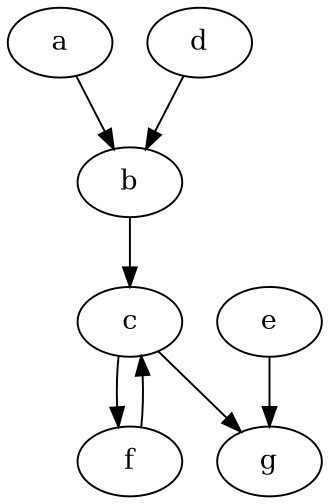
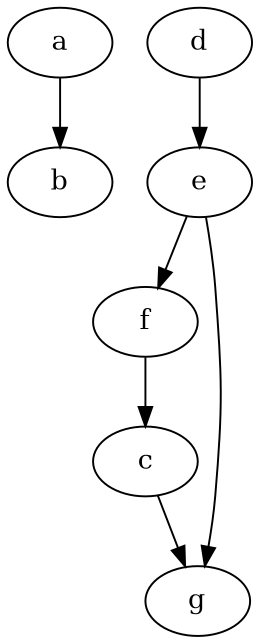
(169, 104) -> (200, 103)
(130, 243) -> none
(117, 382) -> (176, 243)
